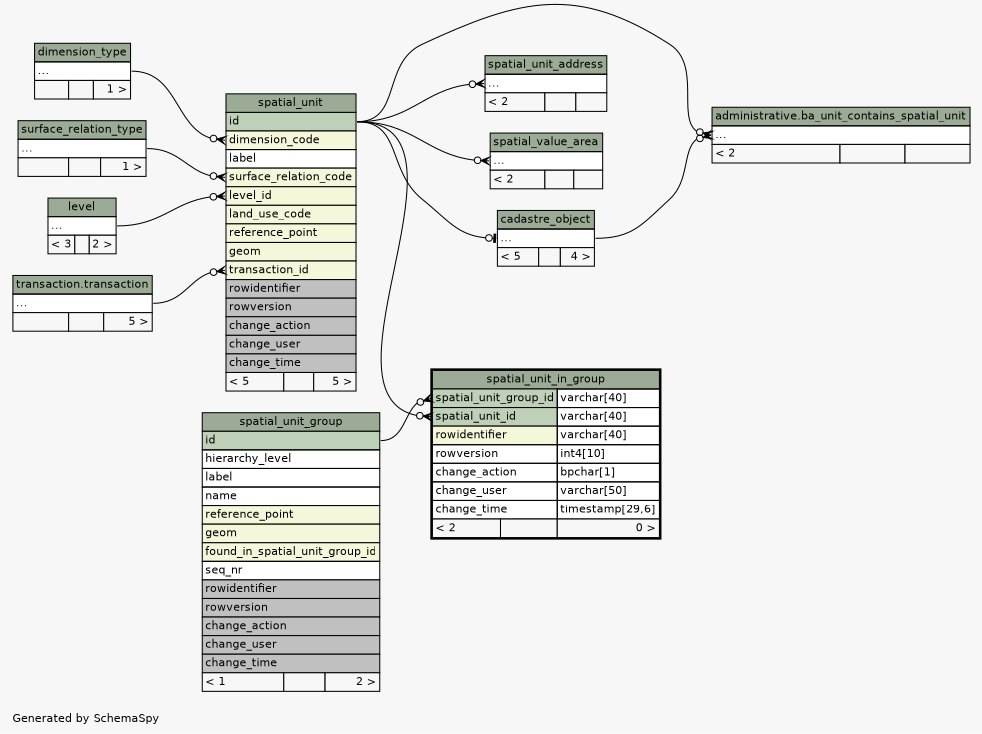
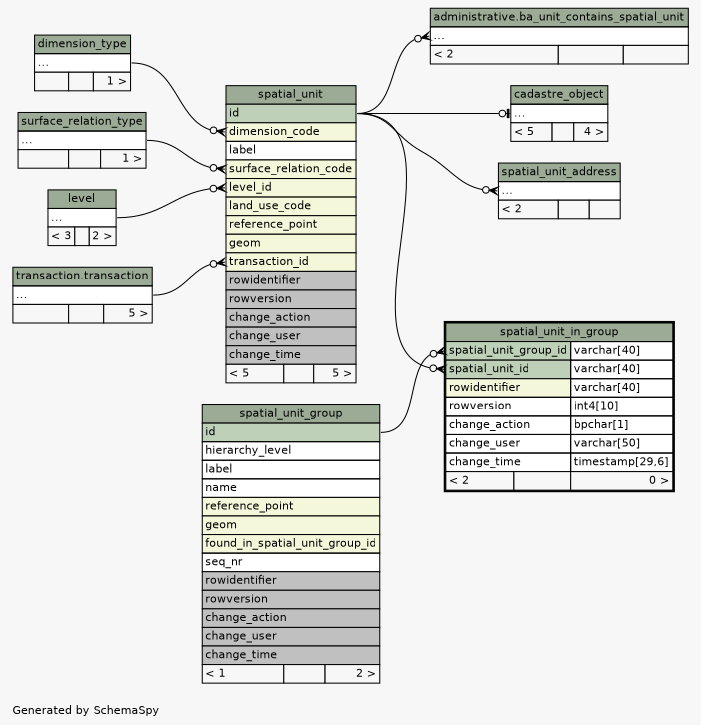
(546, 161) -> none
(662, 206) -> none
